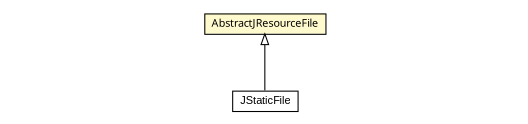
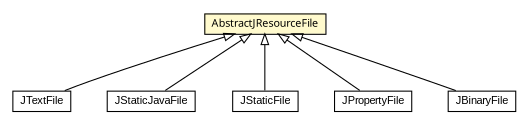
none -> (42, 101)
none -> (151, 101)
none -> (373, 101)
none -> (481, 101)
